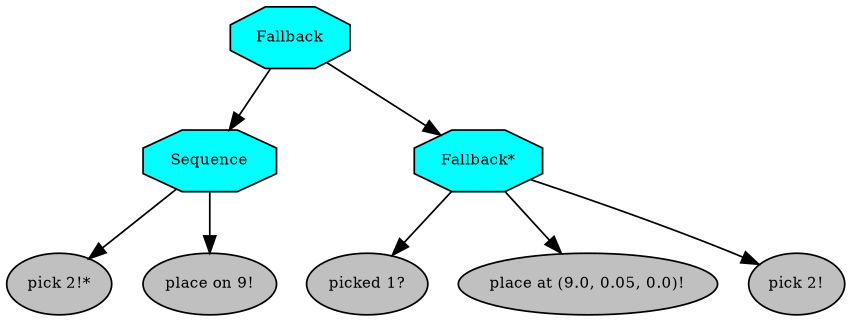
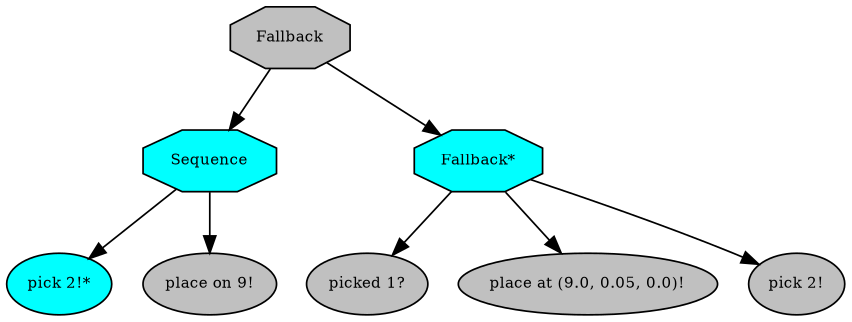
(290, 38) -> (290, 38)
(59, 284) -> (59, 284)
